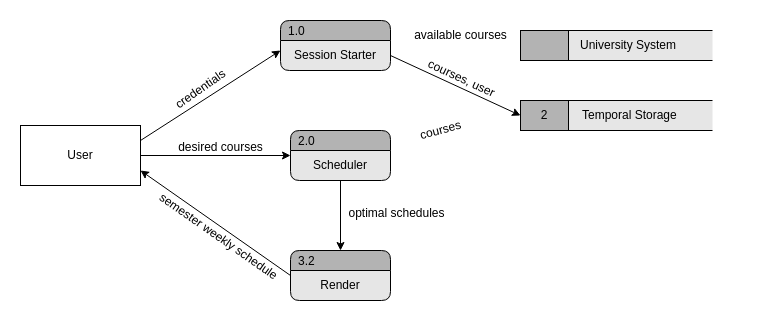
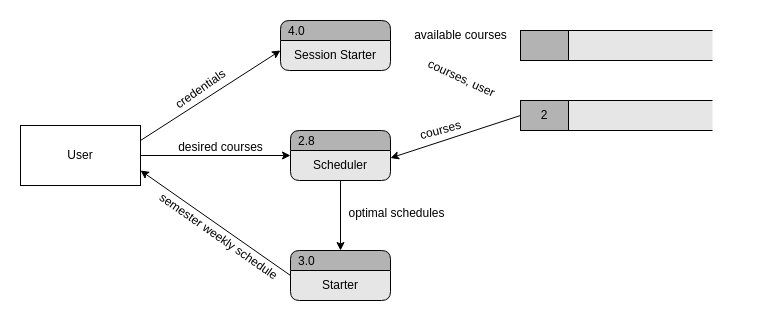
(297, 31) -> (297, 31)
(640, 46) -> none
(453, 84) -> none
(643, 116) -> none
none -> (459, 136)
(307, 141) -> (307, 141)
(307, 261) -> (307, 261)
(341, 286) -> (341, 286)
